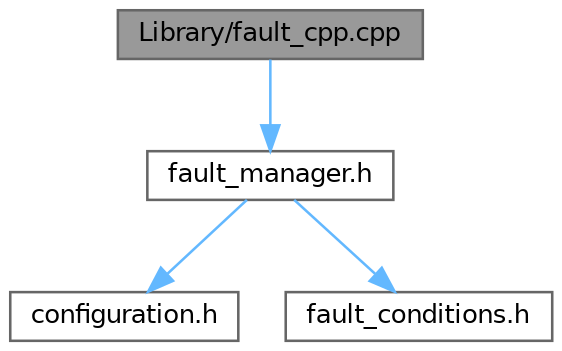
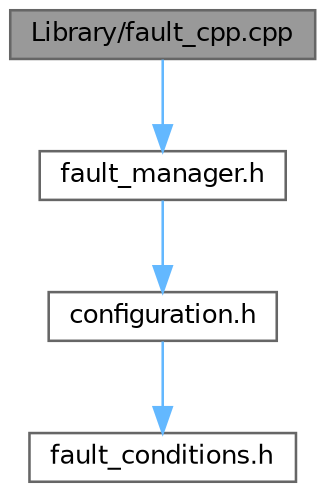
(335, 237) -> (163, 374)
